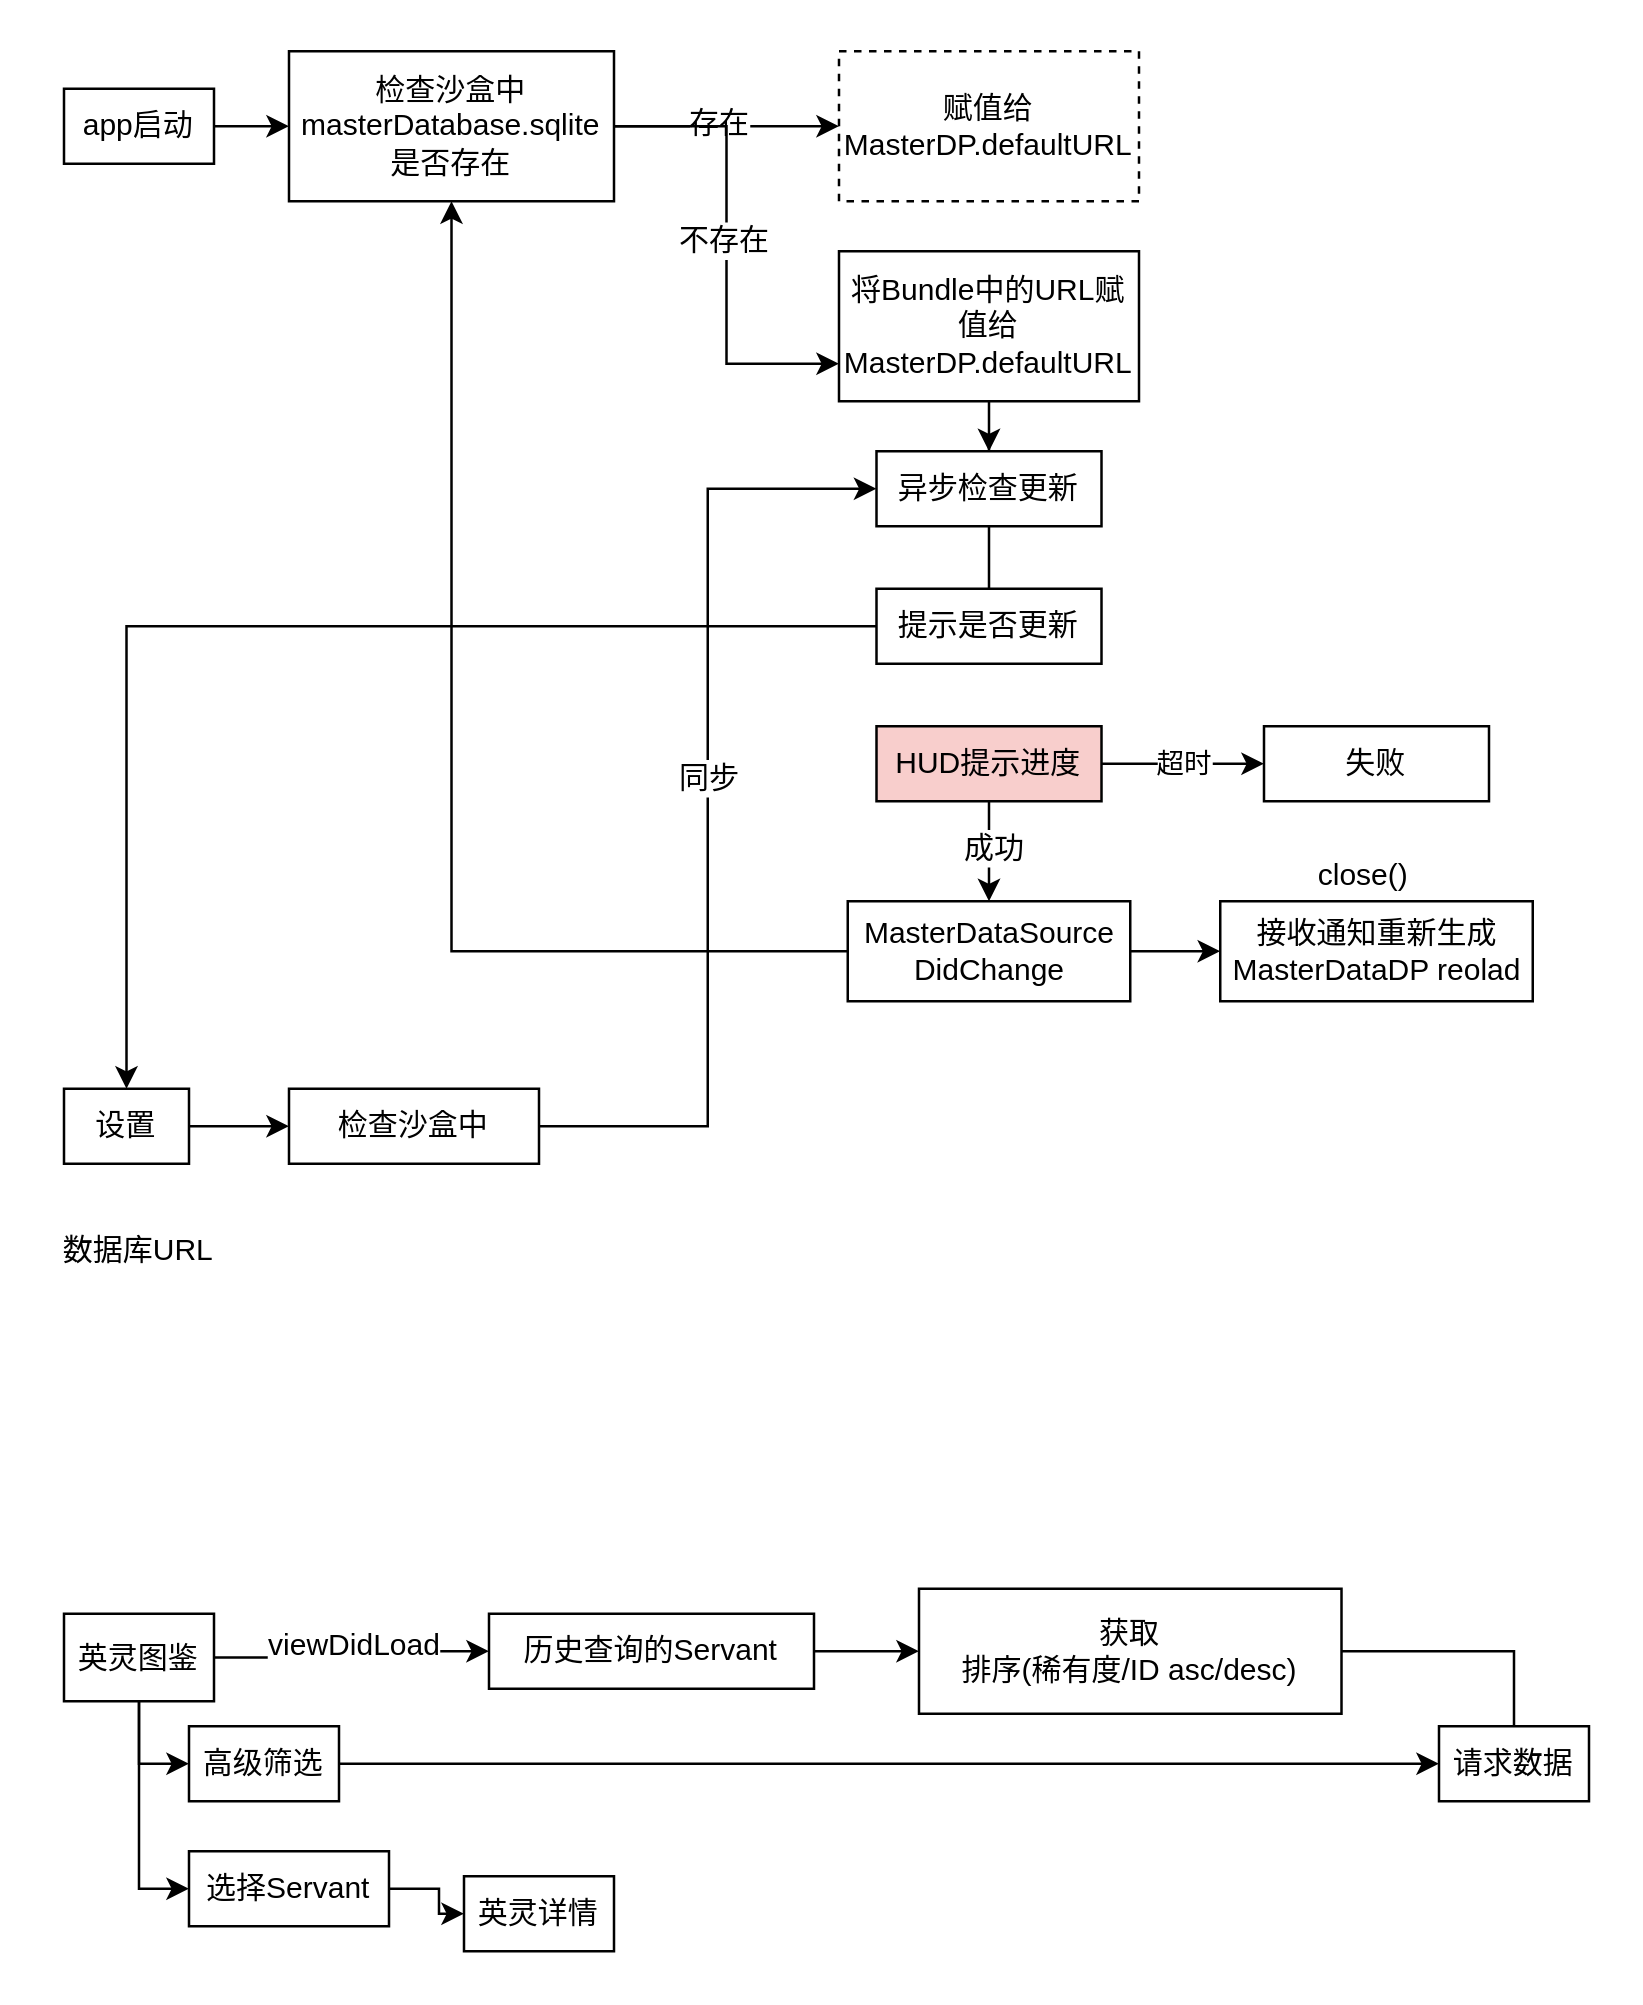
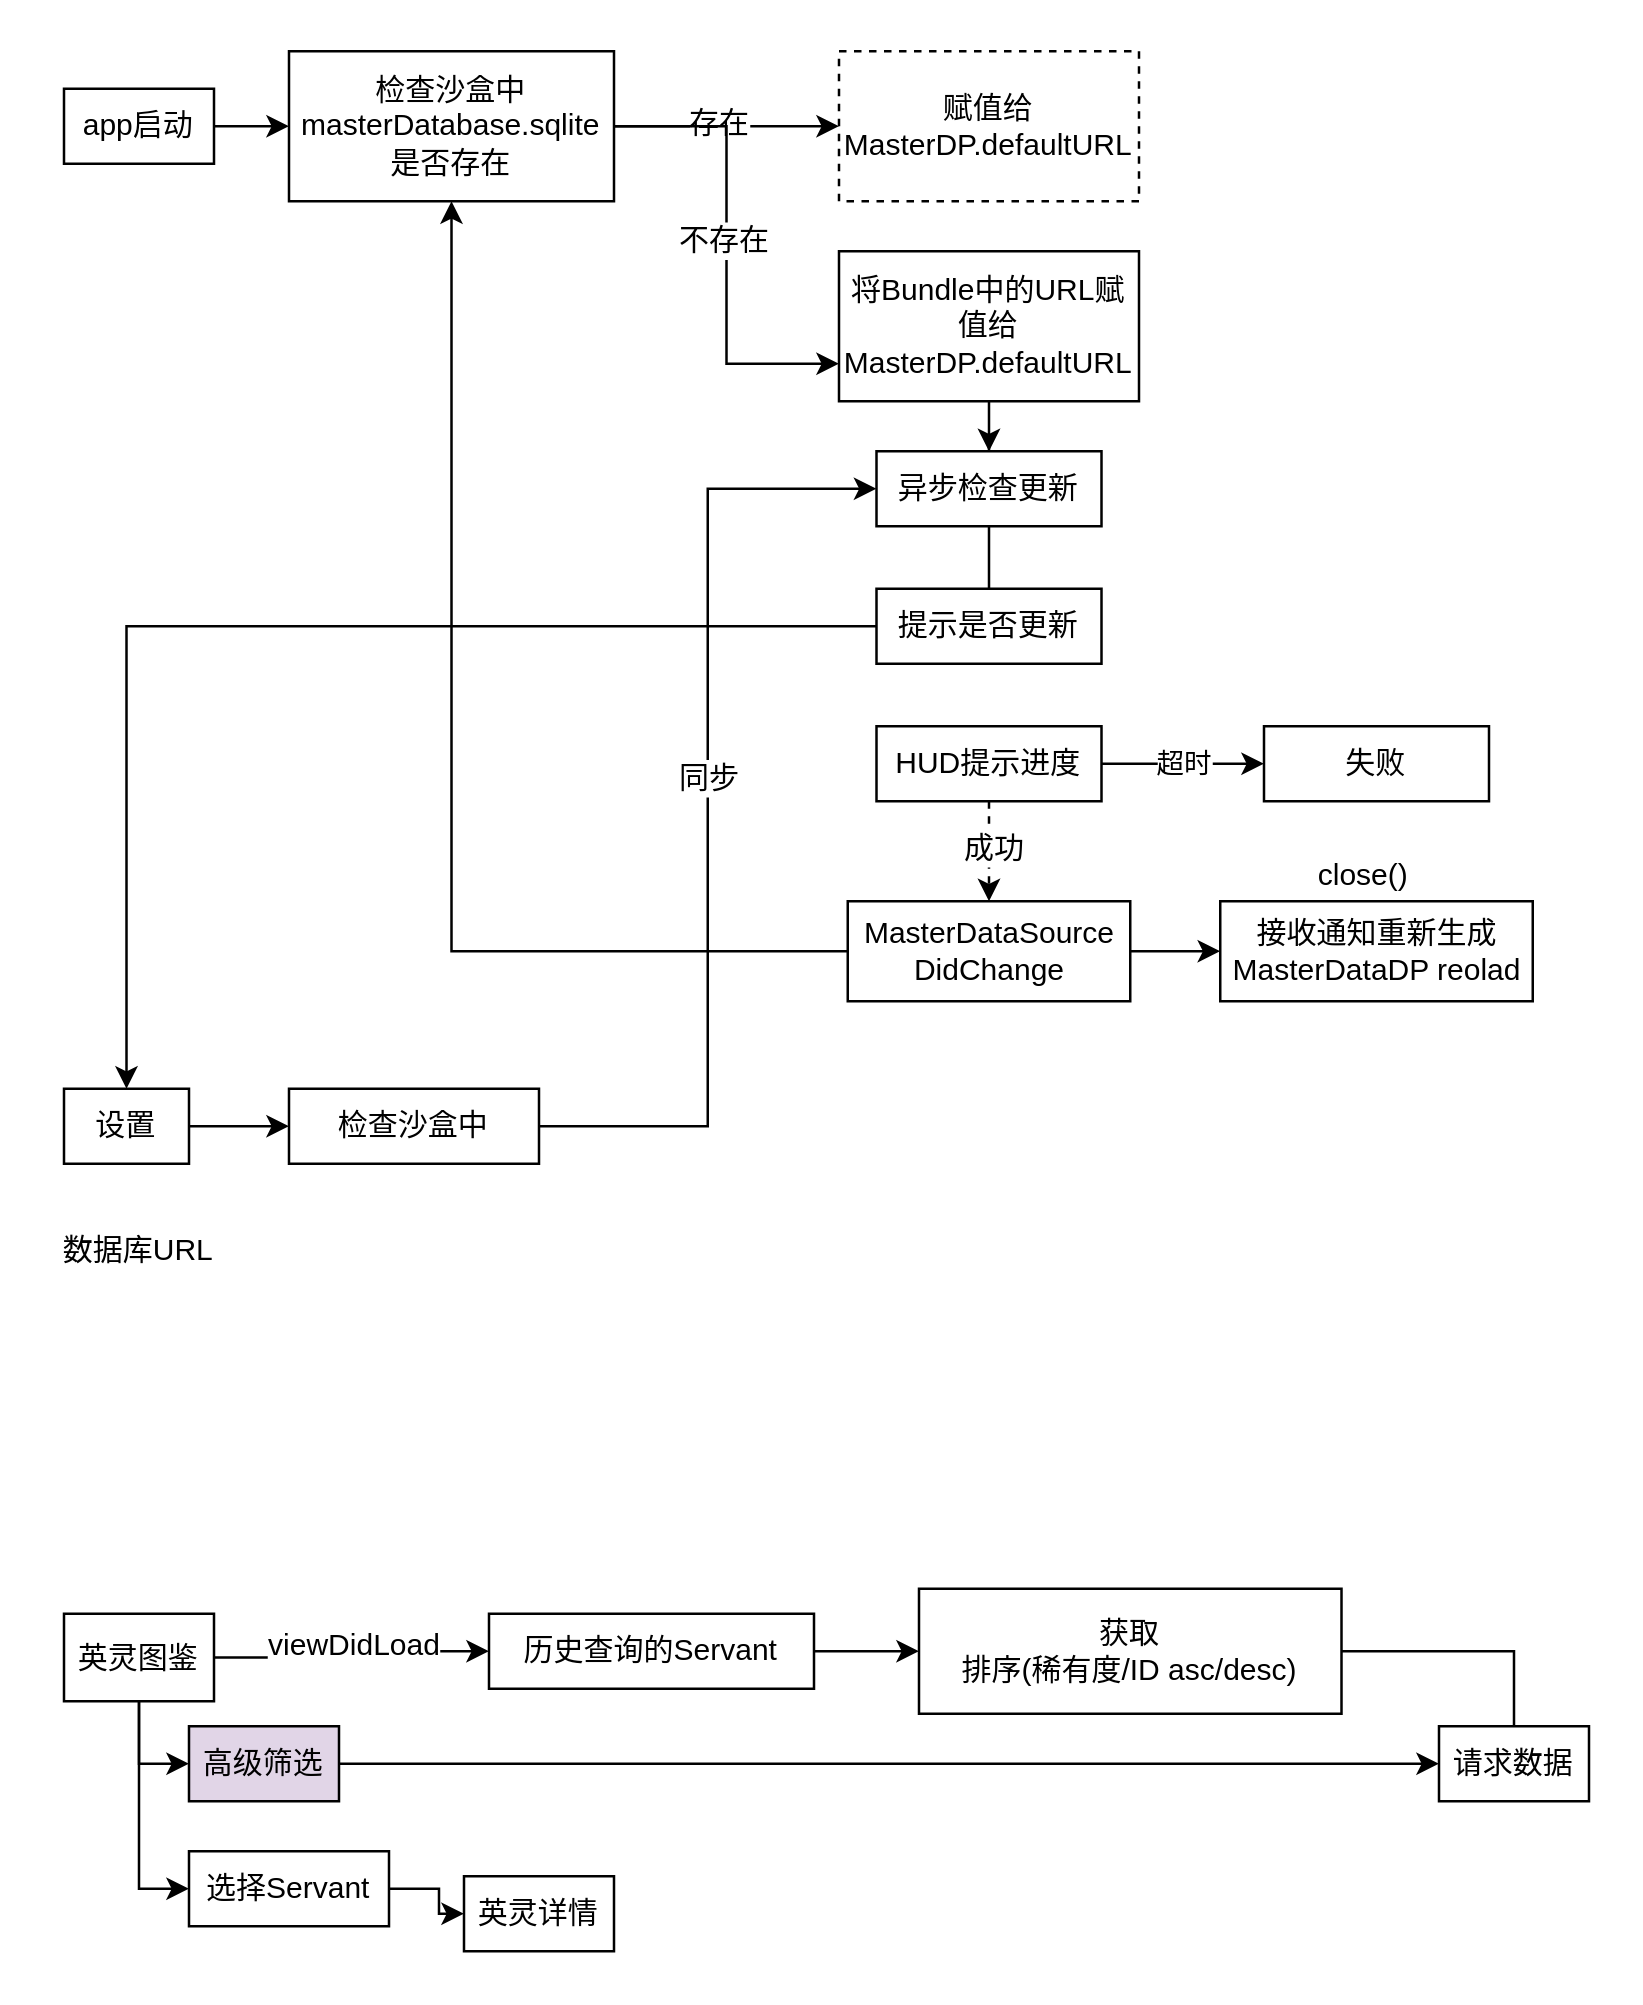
(989, 764) -> (989, 764)
(989, 817) -> (989, 817)
(264, 1764) -> (264, 1764)
